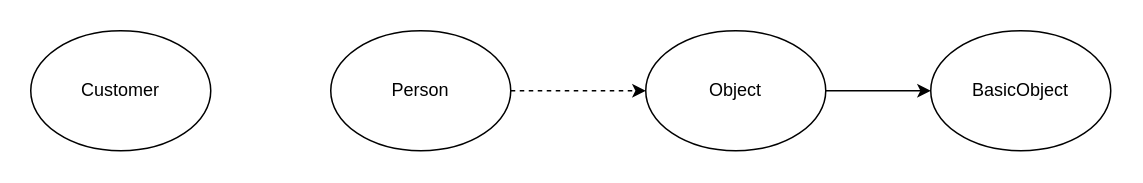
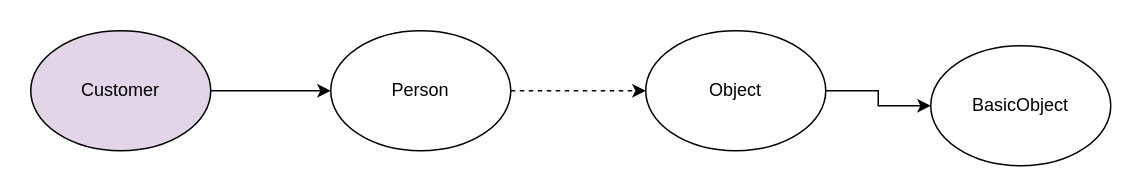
(121, 91) -> (121, 91)
none -> (266, 91)
(1021, 91) -> (1021, 106)
